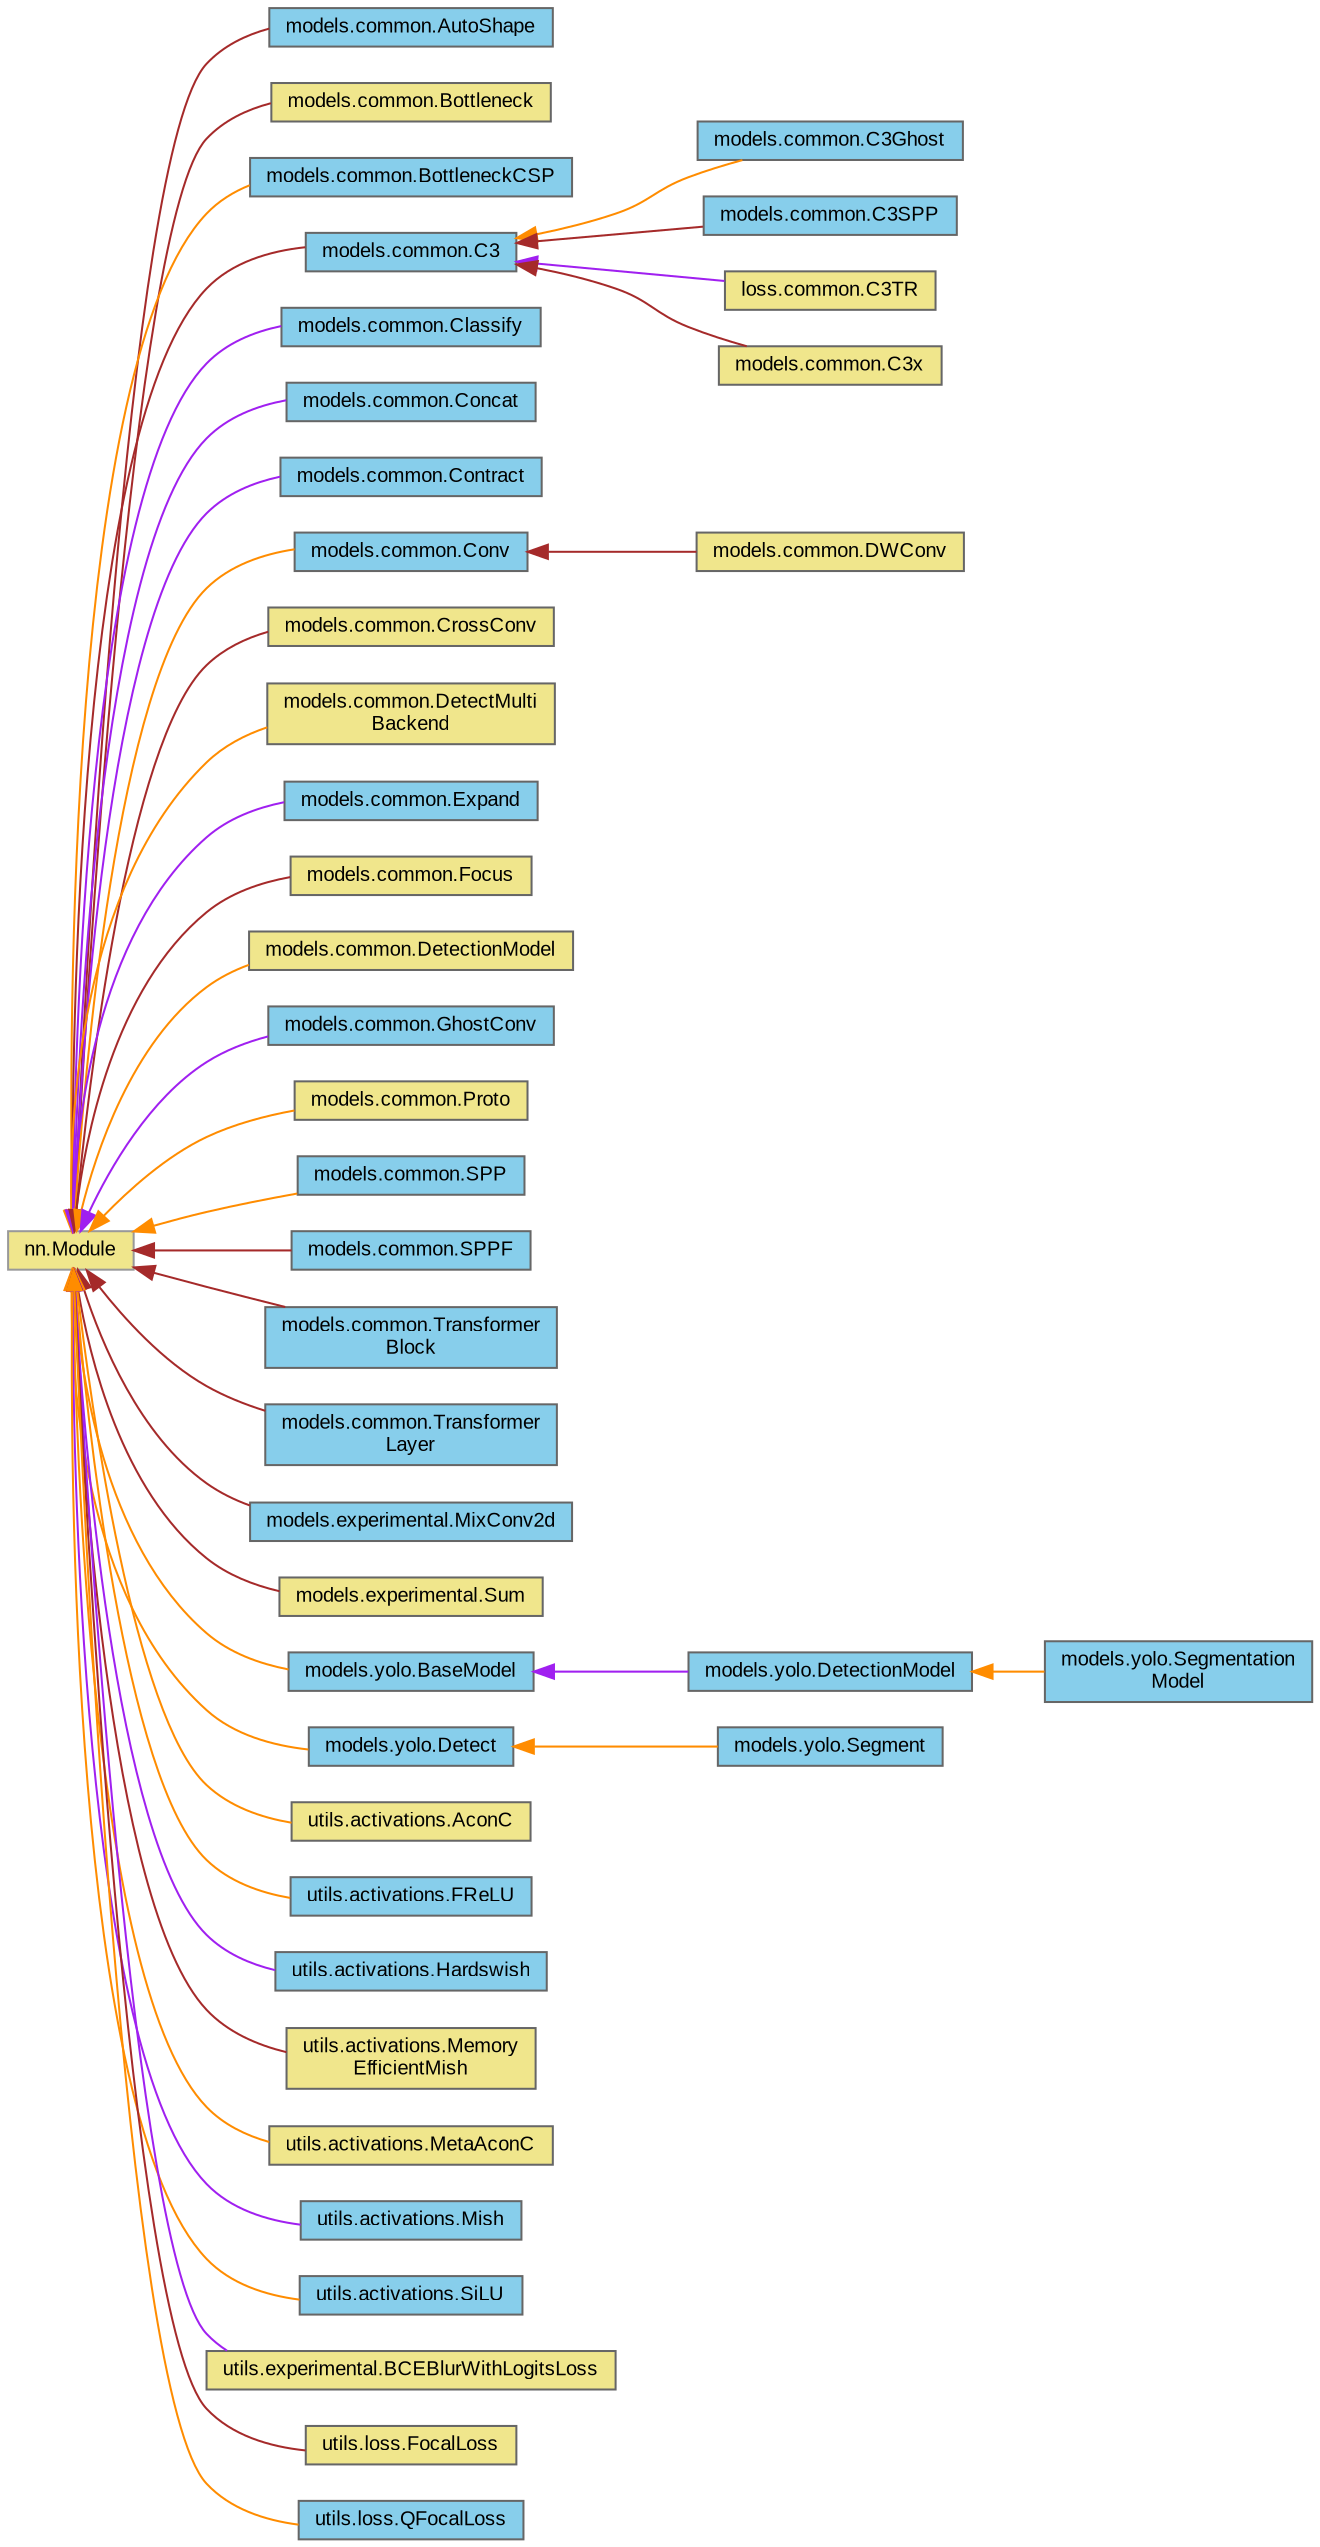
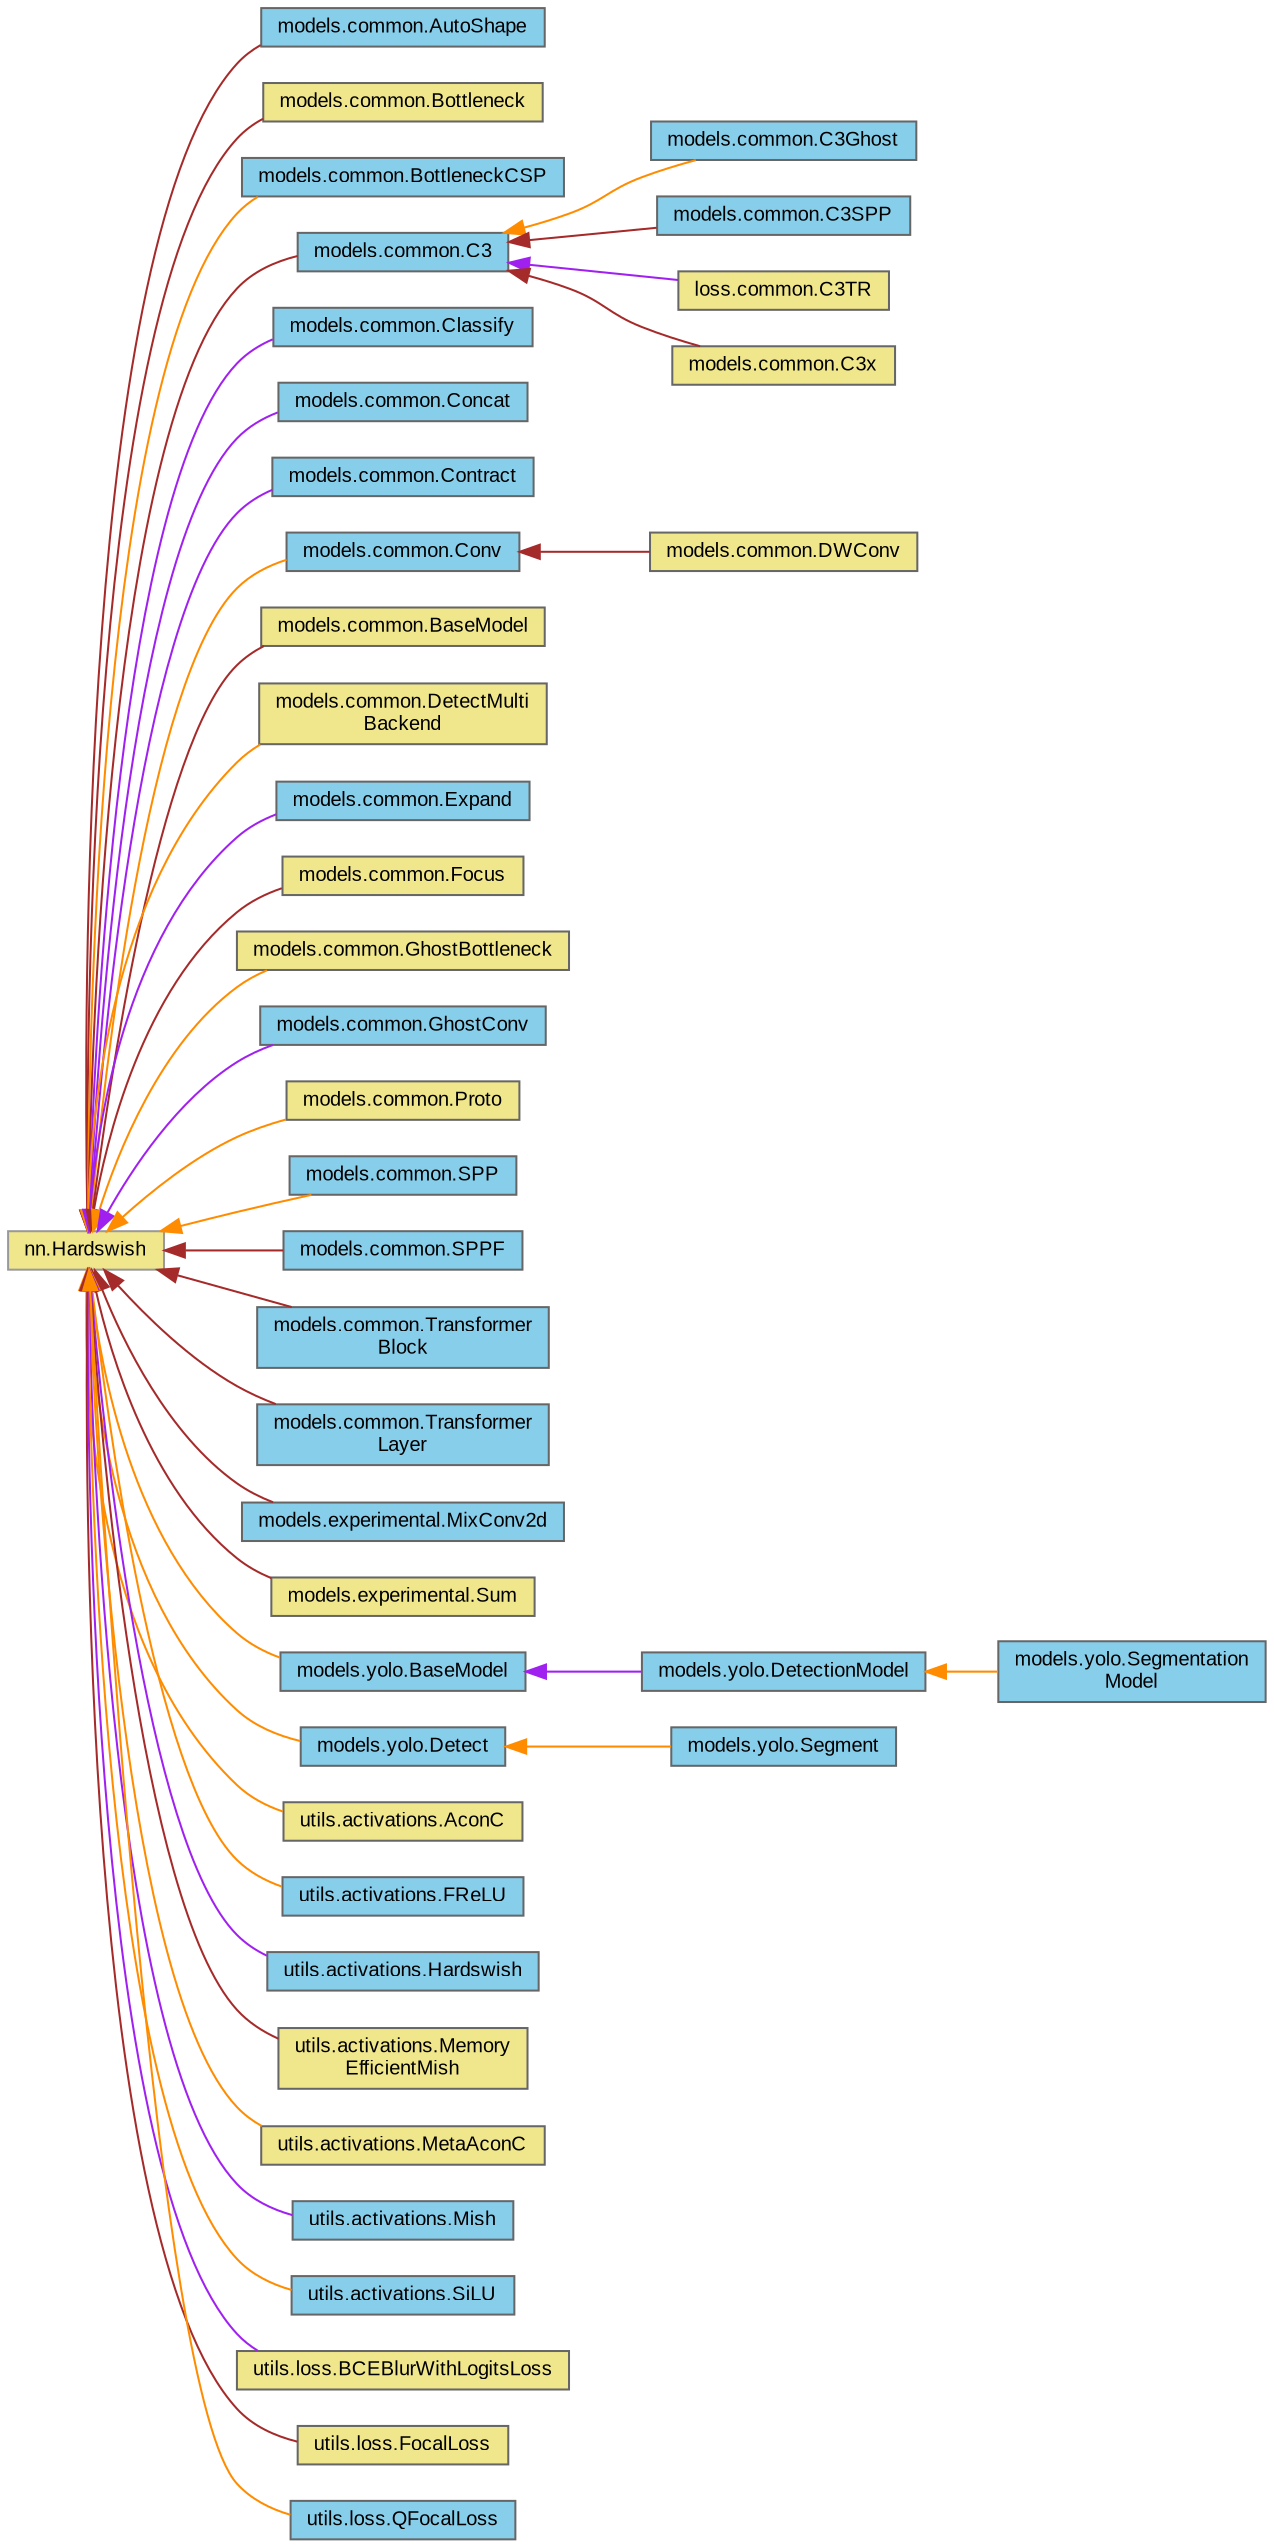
(411, 627) -> (403, 627)
(411, 951) -> (403, 951)
(71, 1250) -> (86, 1250)
(411, 2370) -> (403, 2370)
